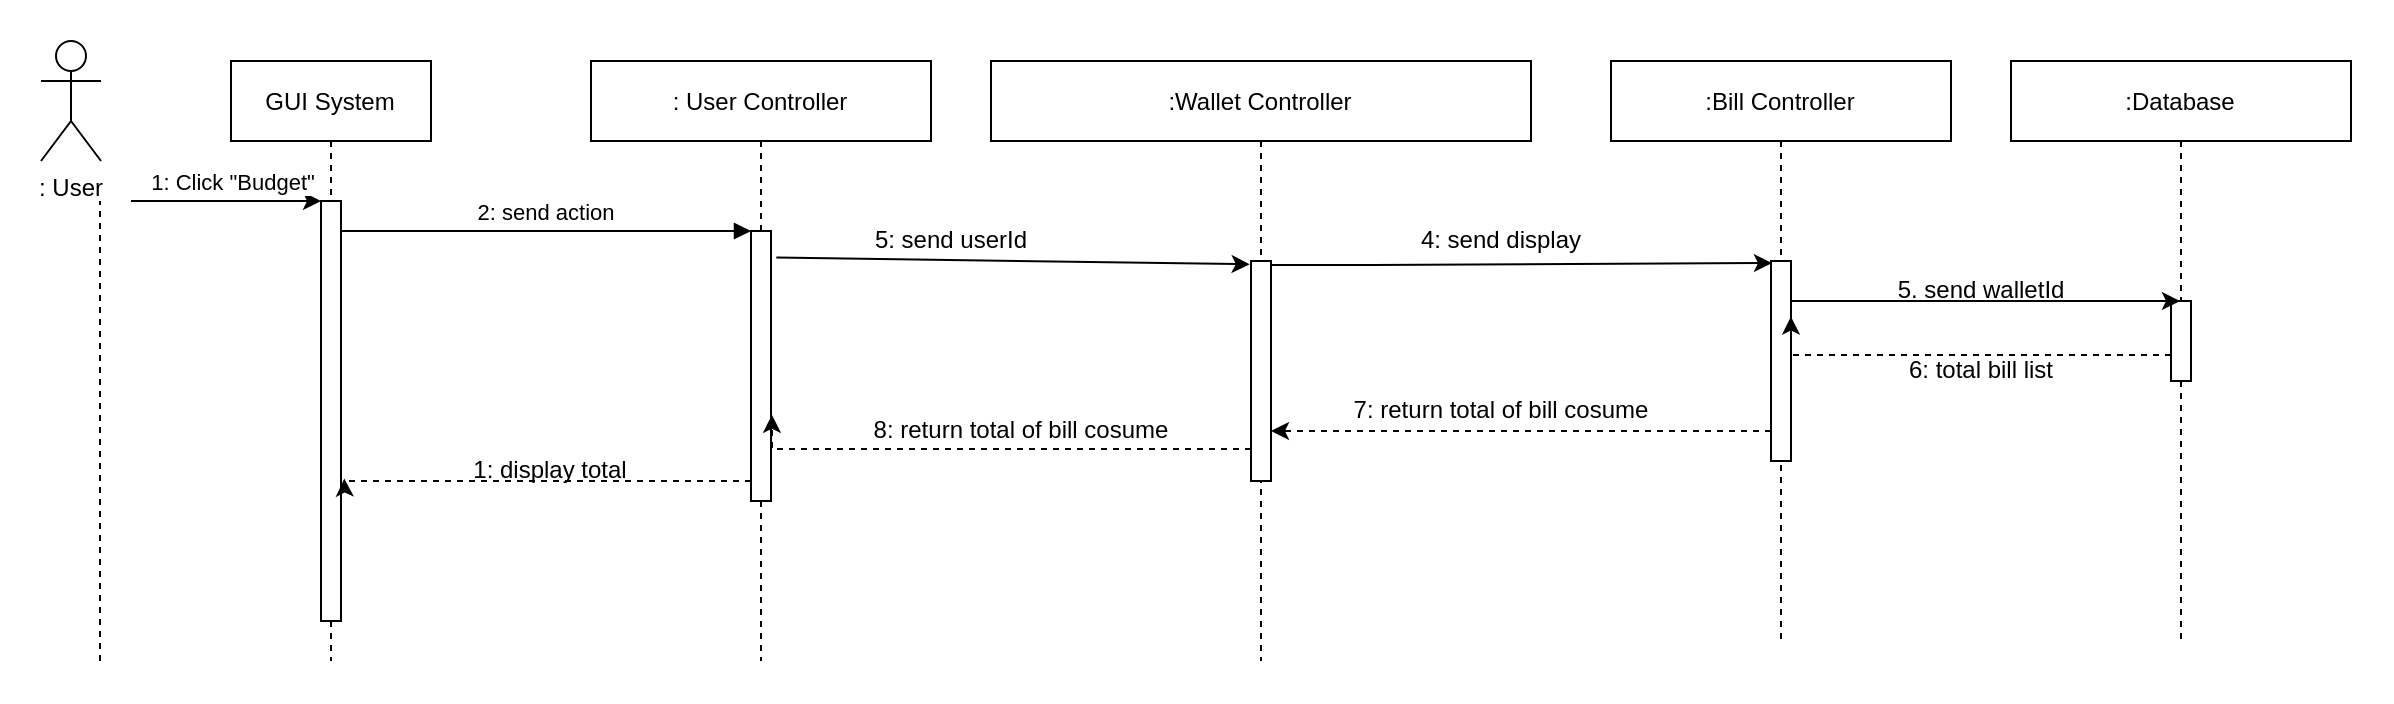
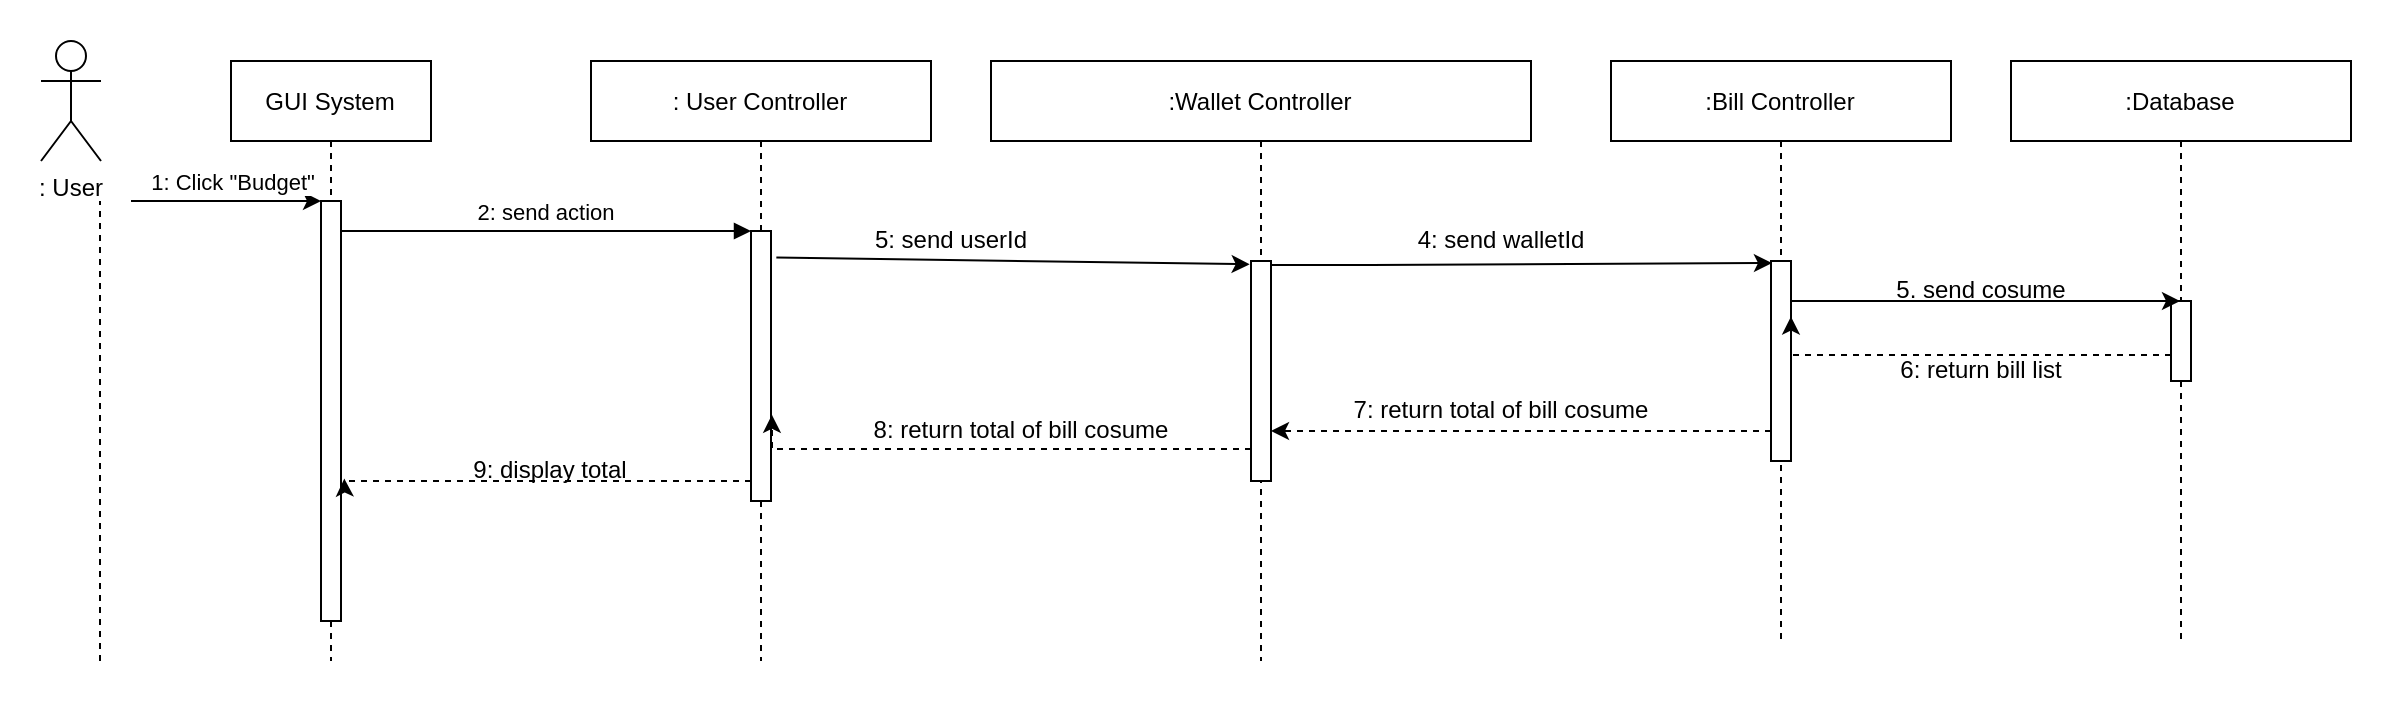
(1502, 241) -> (1502, 241)
(1982, 291) -> (1982, 291)
(1982, 371) -> (1982, 371)
(551, 471) -> (551, 471)
